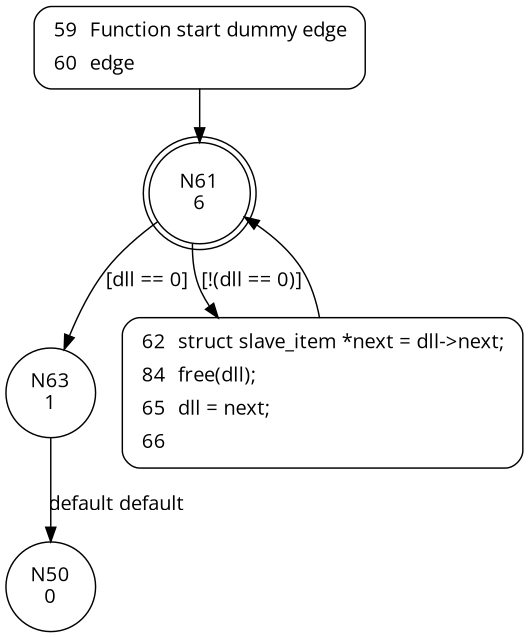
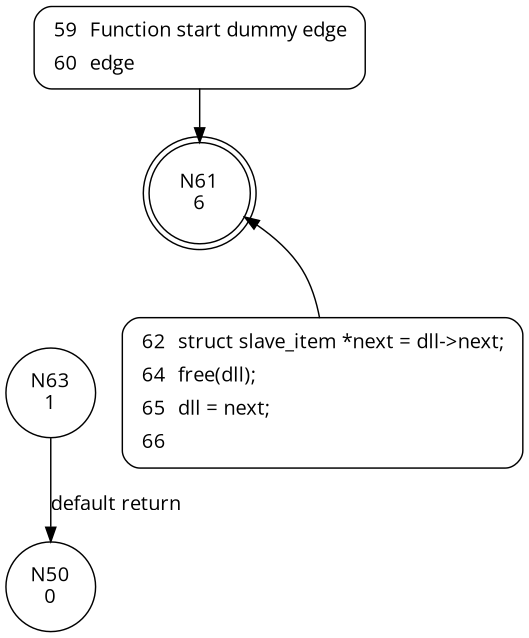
(105, 272) -> none
(196, 276) -> none
(154, 376) -> (154, 376)
(117, 505) -> (117, 505)
